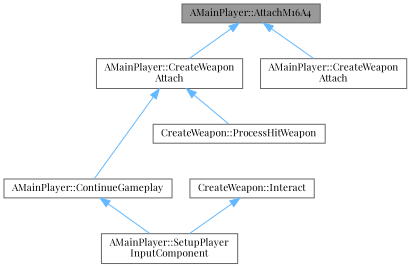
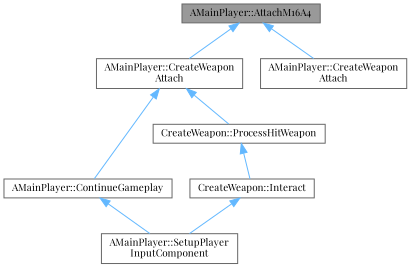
none -> (247, 166)
